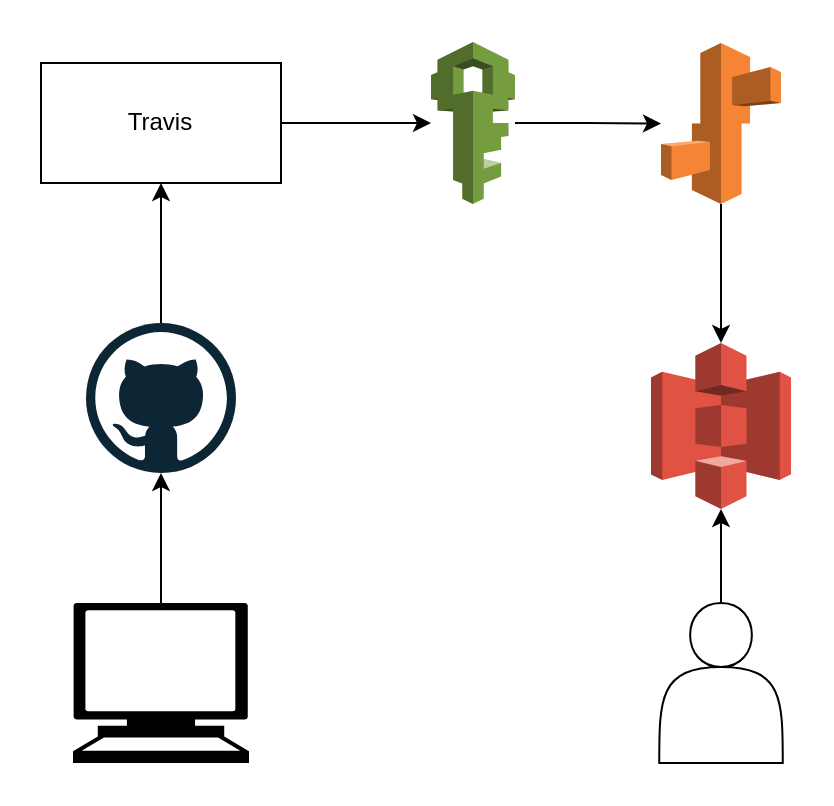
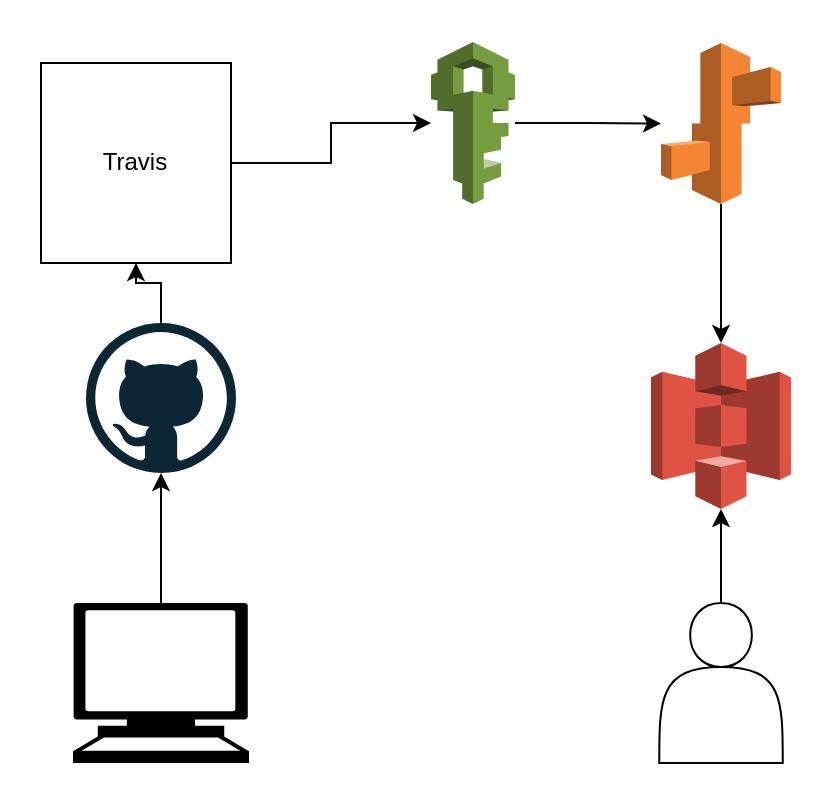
(161, 123) -> (136, 163)
